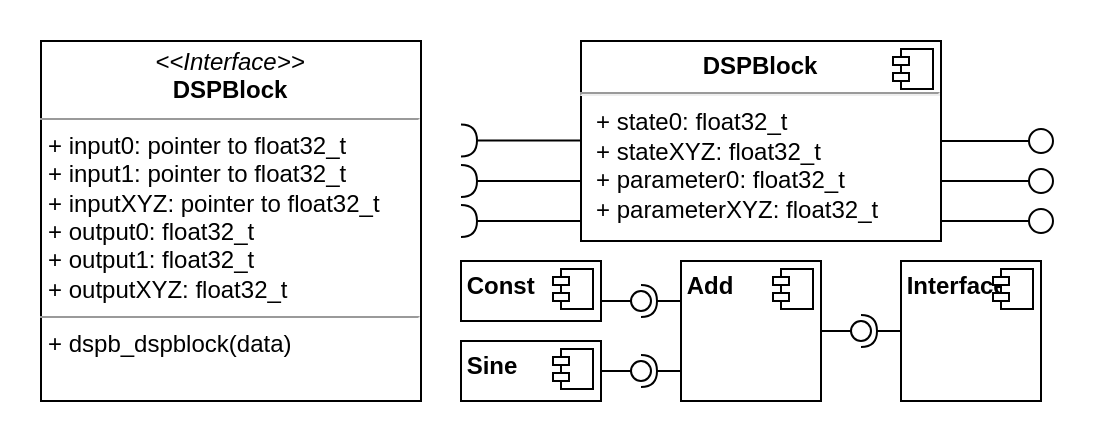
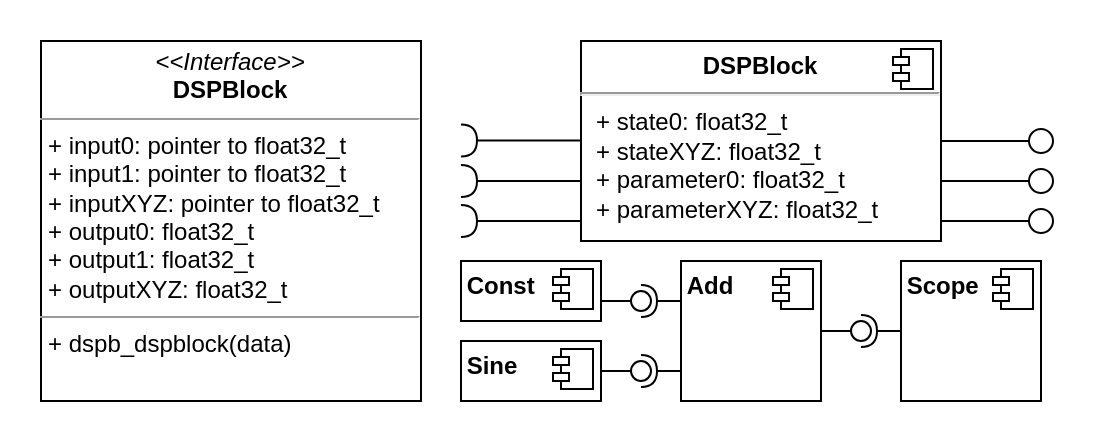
(961, 261) -> (935, 261)
